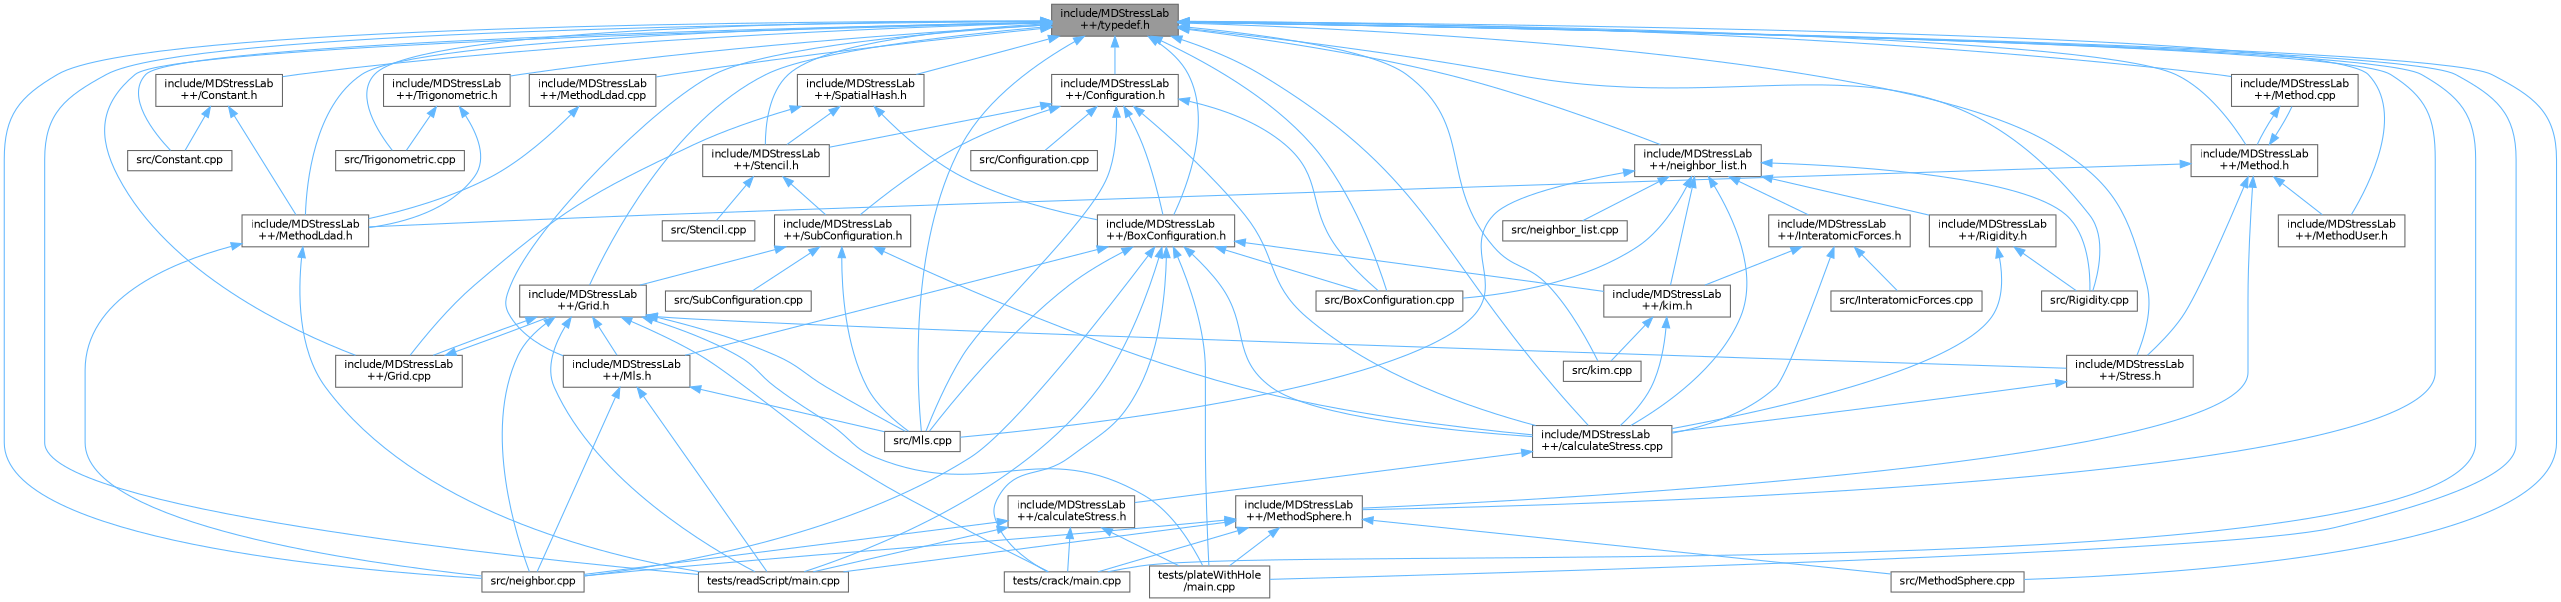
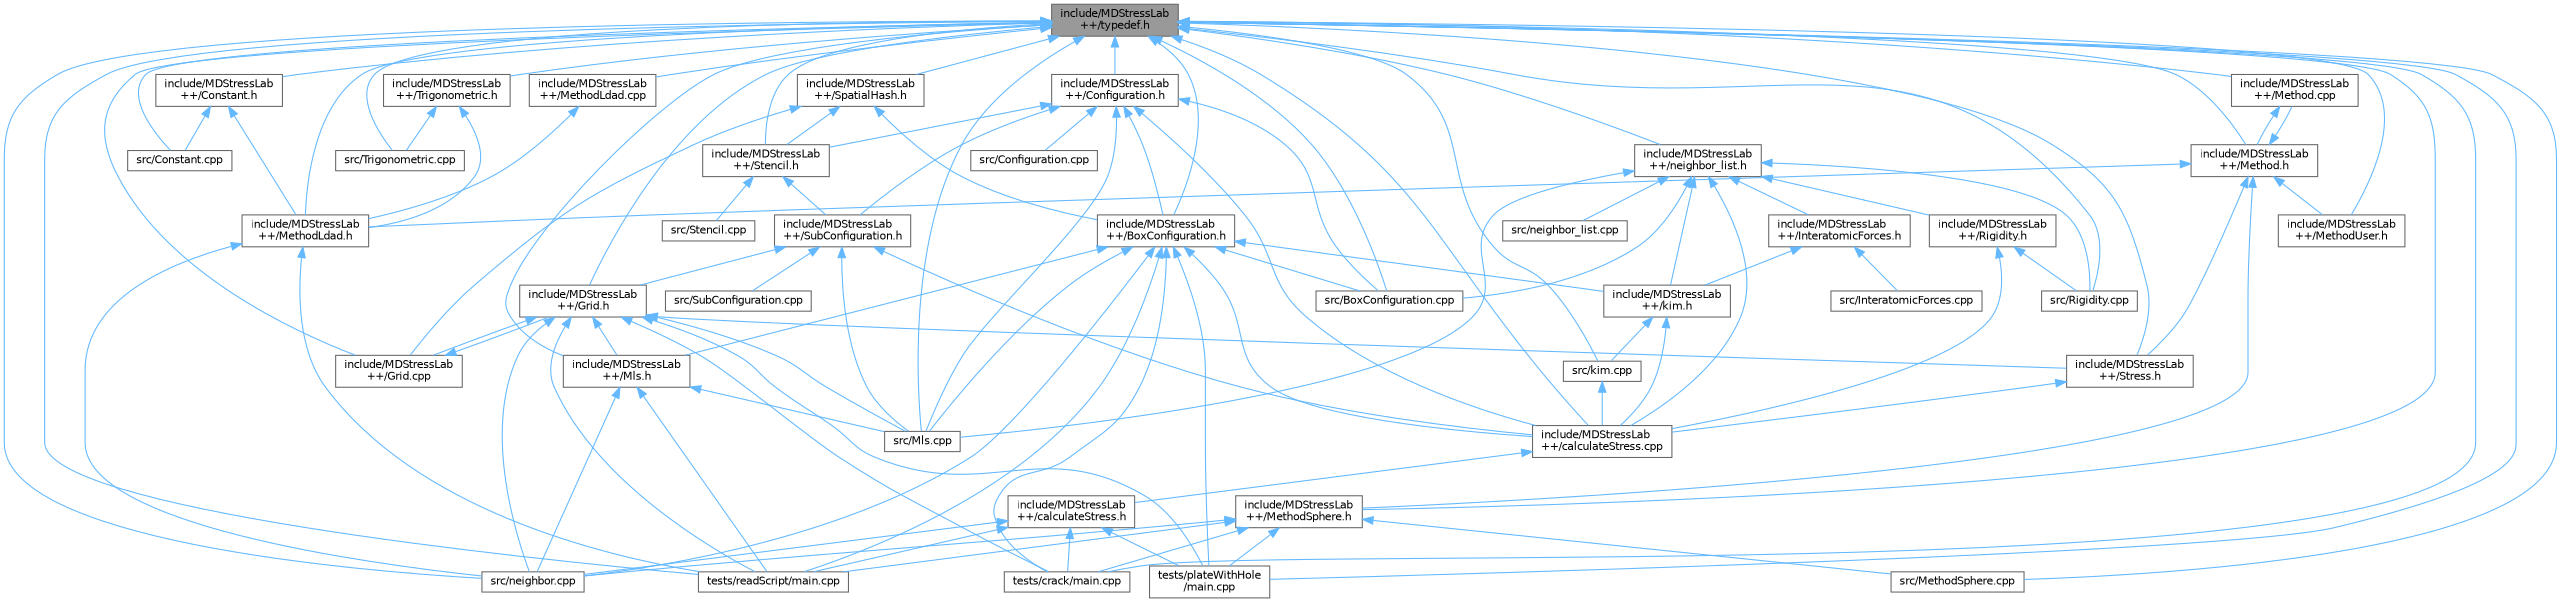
(1783, 376) -> (1602, 409)
